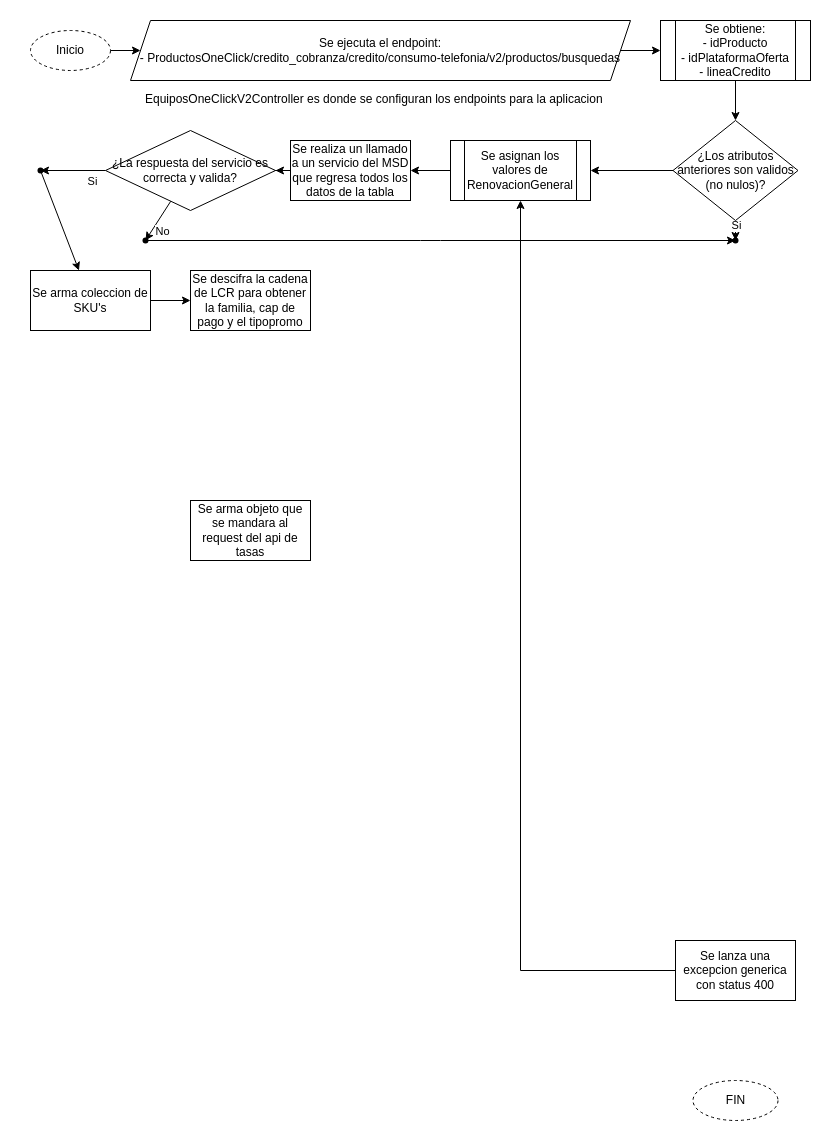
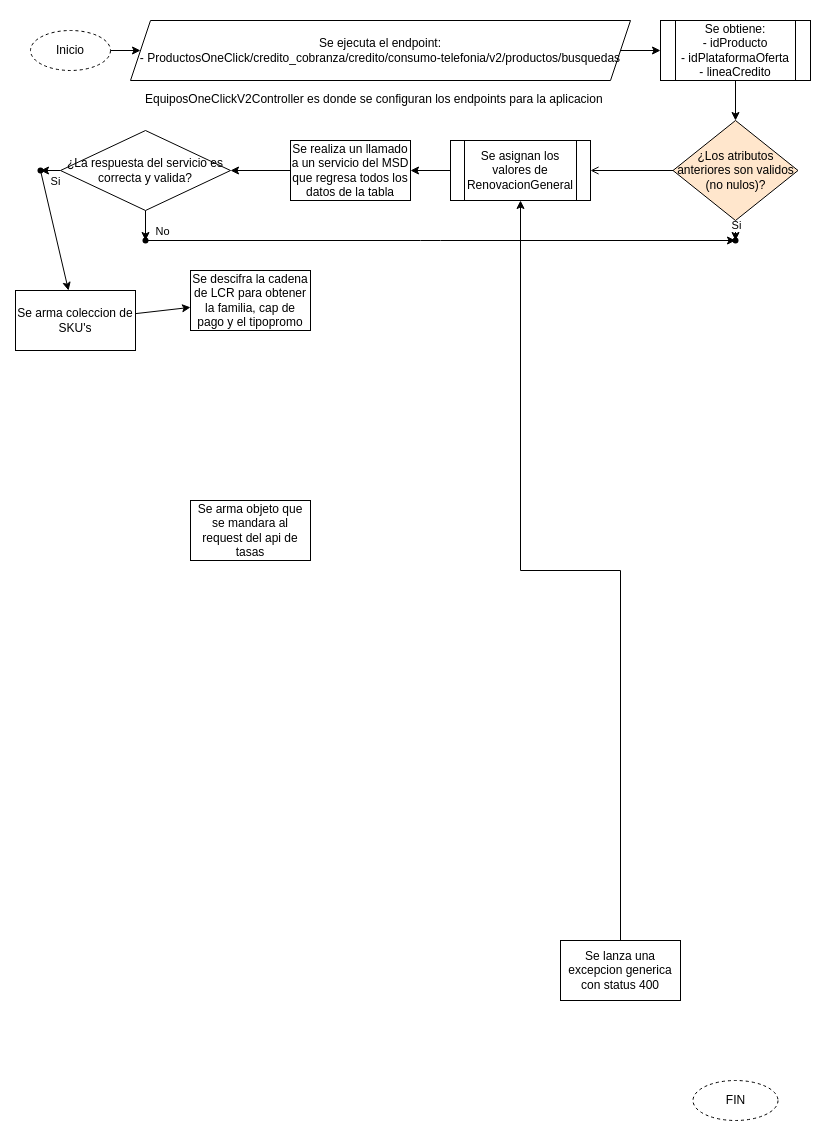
(191, 171) -> (146, 171)
(598, 171) -> (596, 171)
(736, 171) -> (736, 171)
(91, 301) -> (76, 321)
(736, 971) -> (621, 971)
